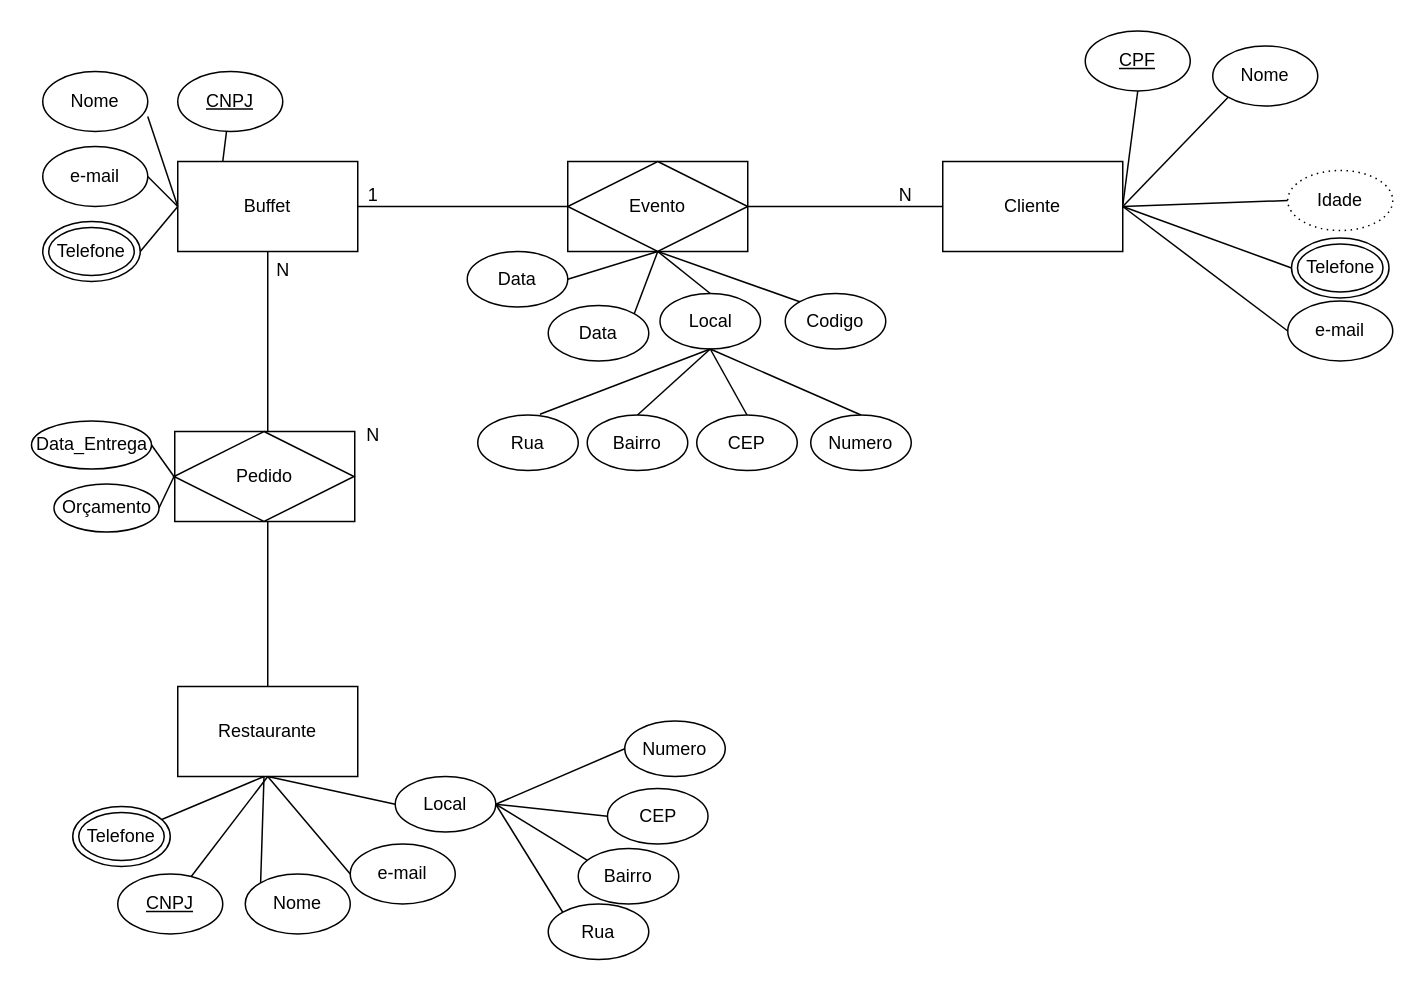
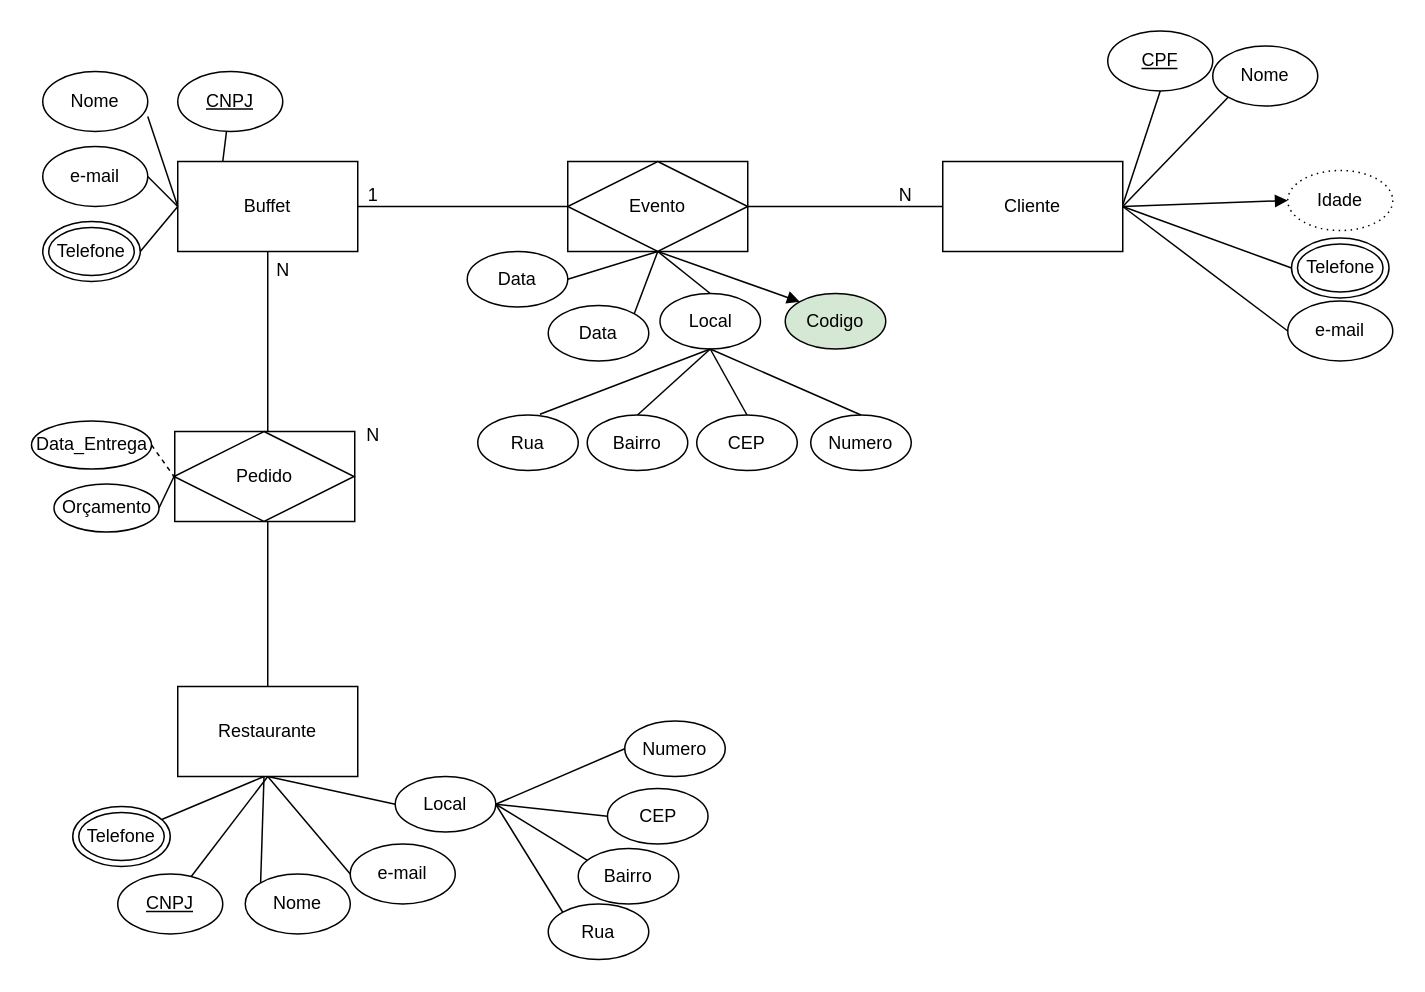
(1138, 61) -> (1160, 61)
(1279, 201) -> (1274, 201)
(791, 298) -> (786, 297)
(836, 321) -> (836, 321)
(163, 461) -> (163, 461)
